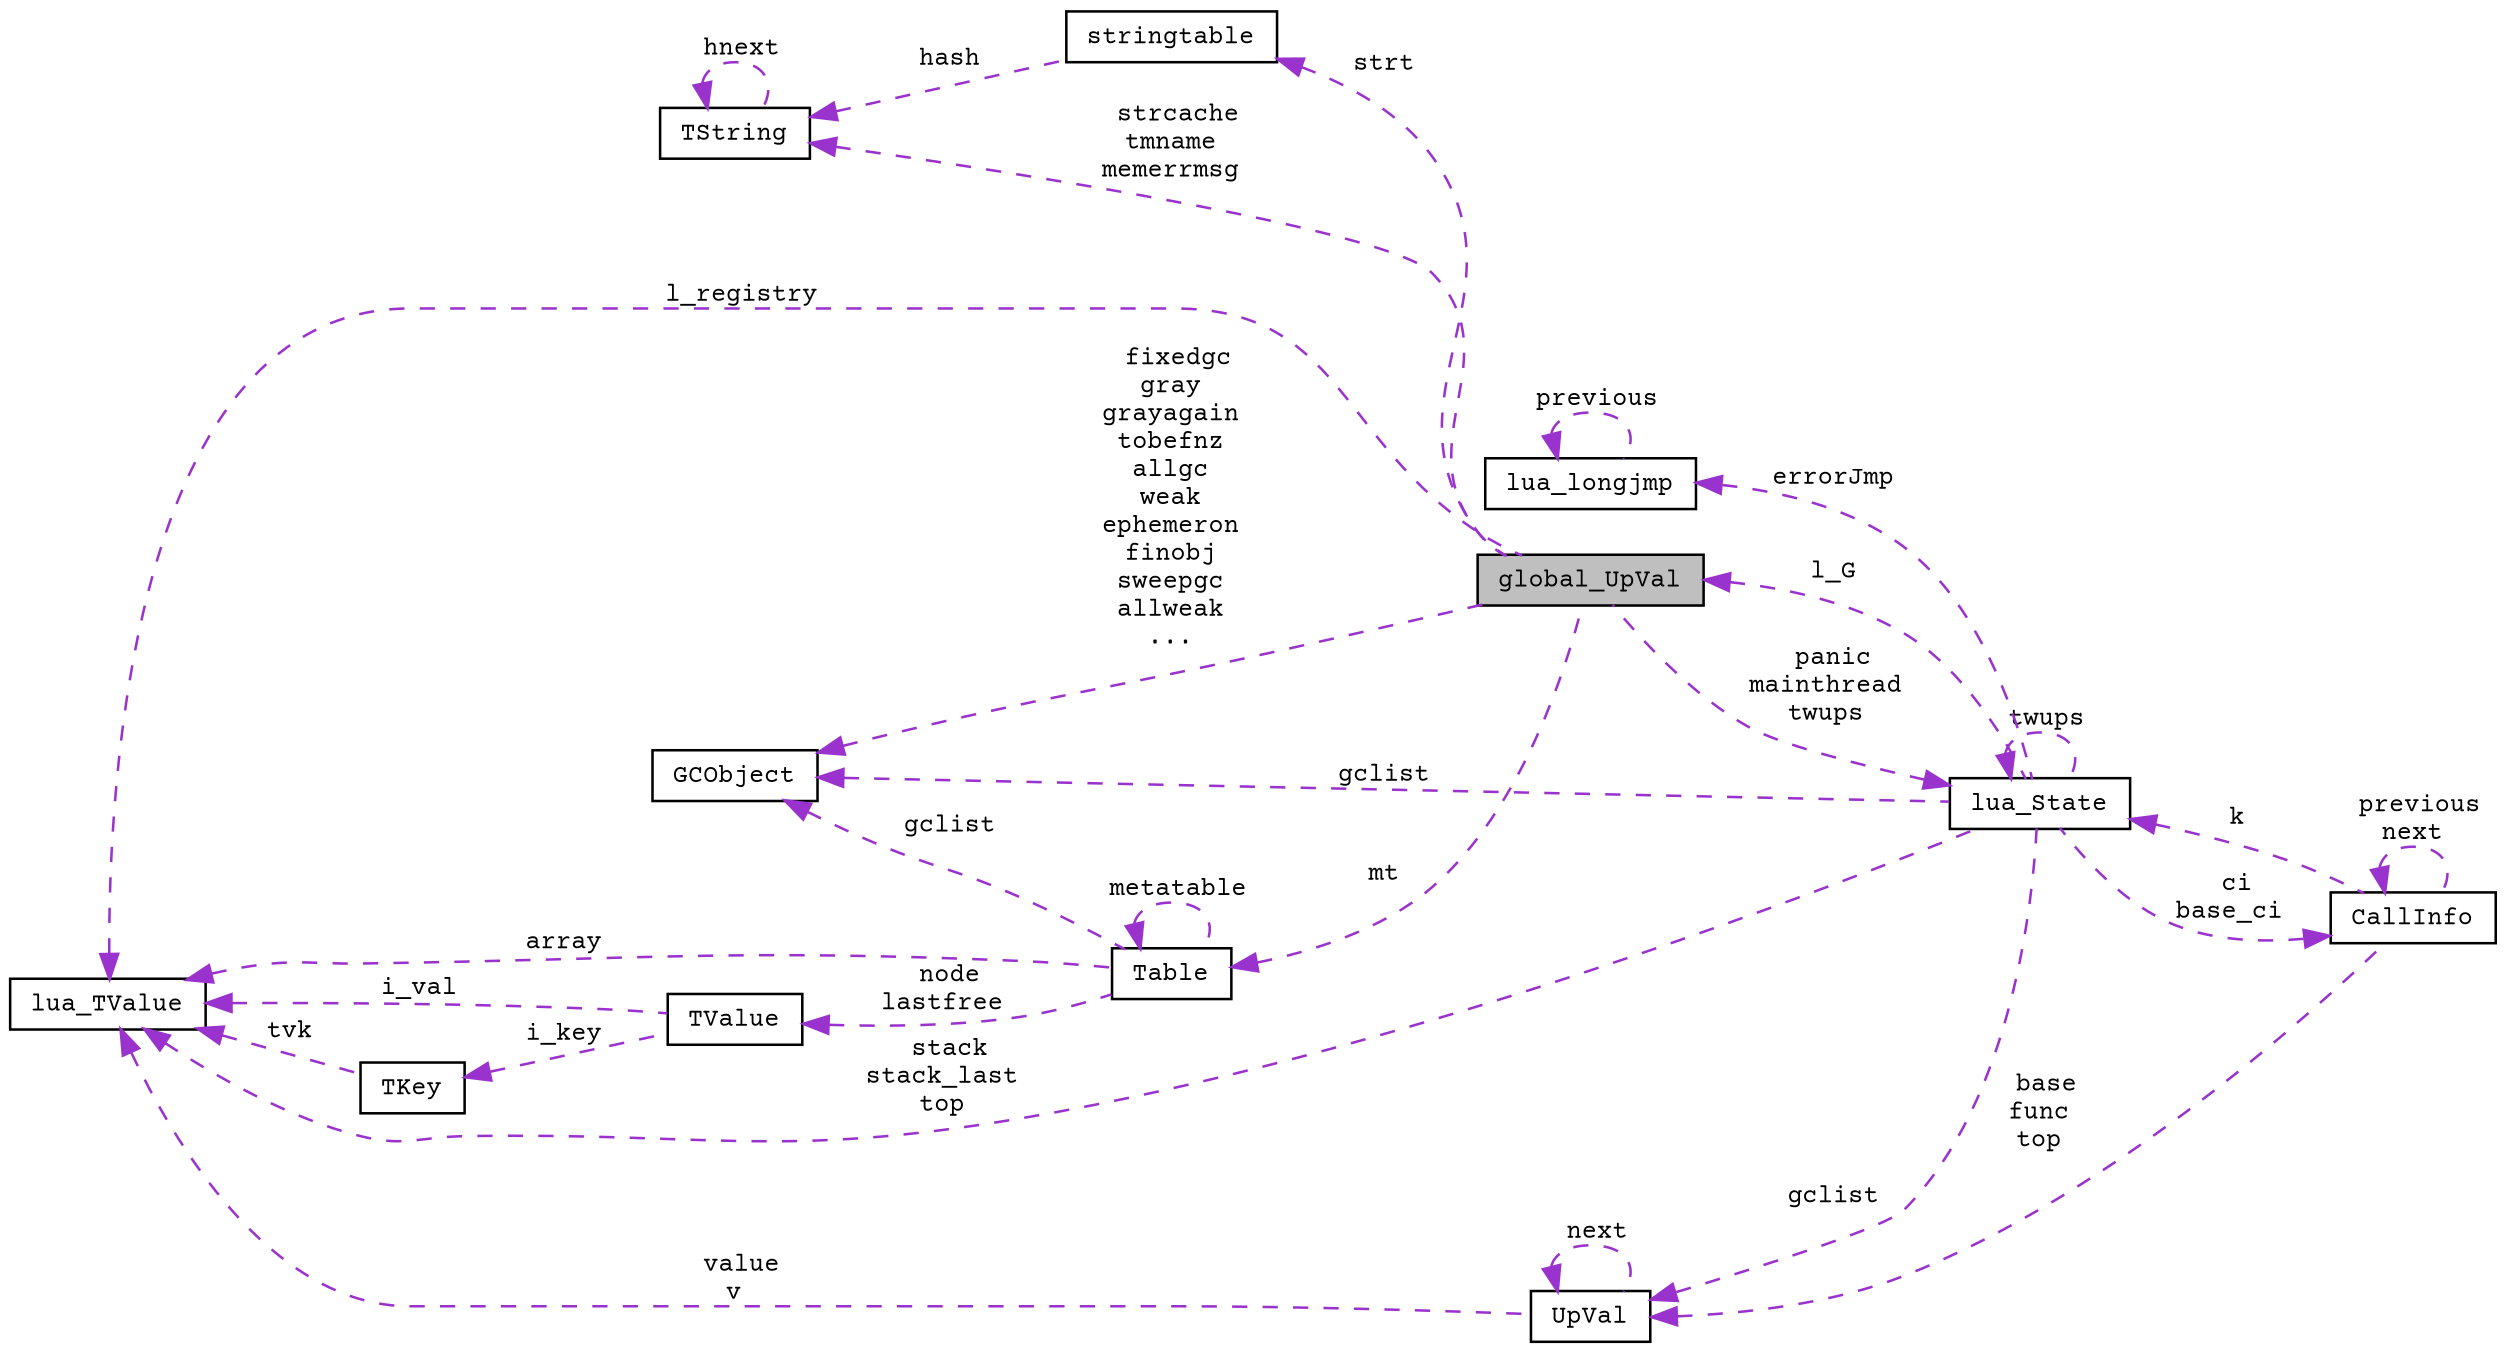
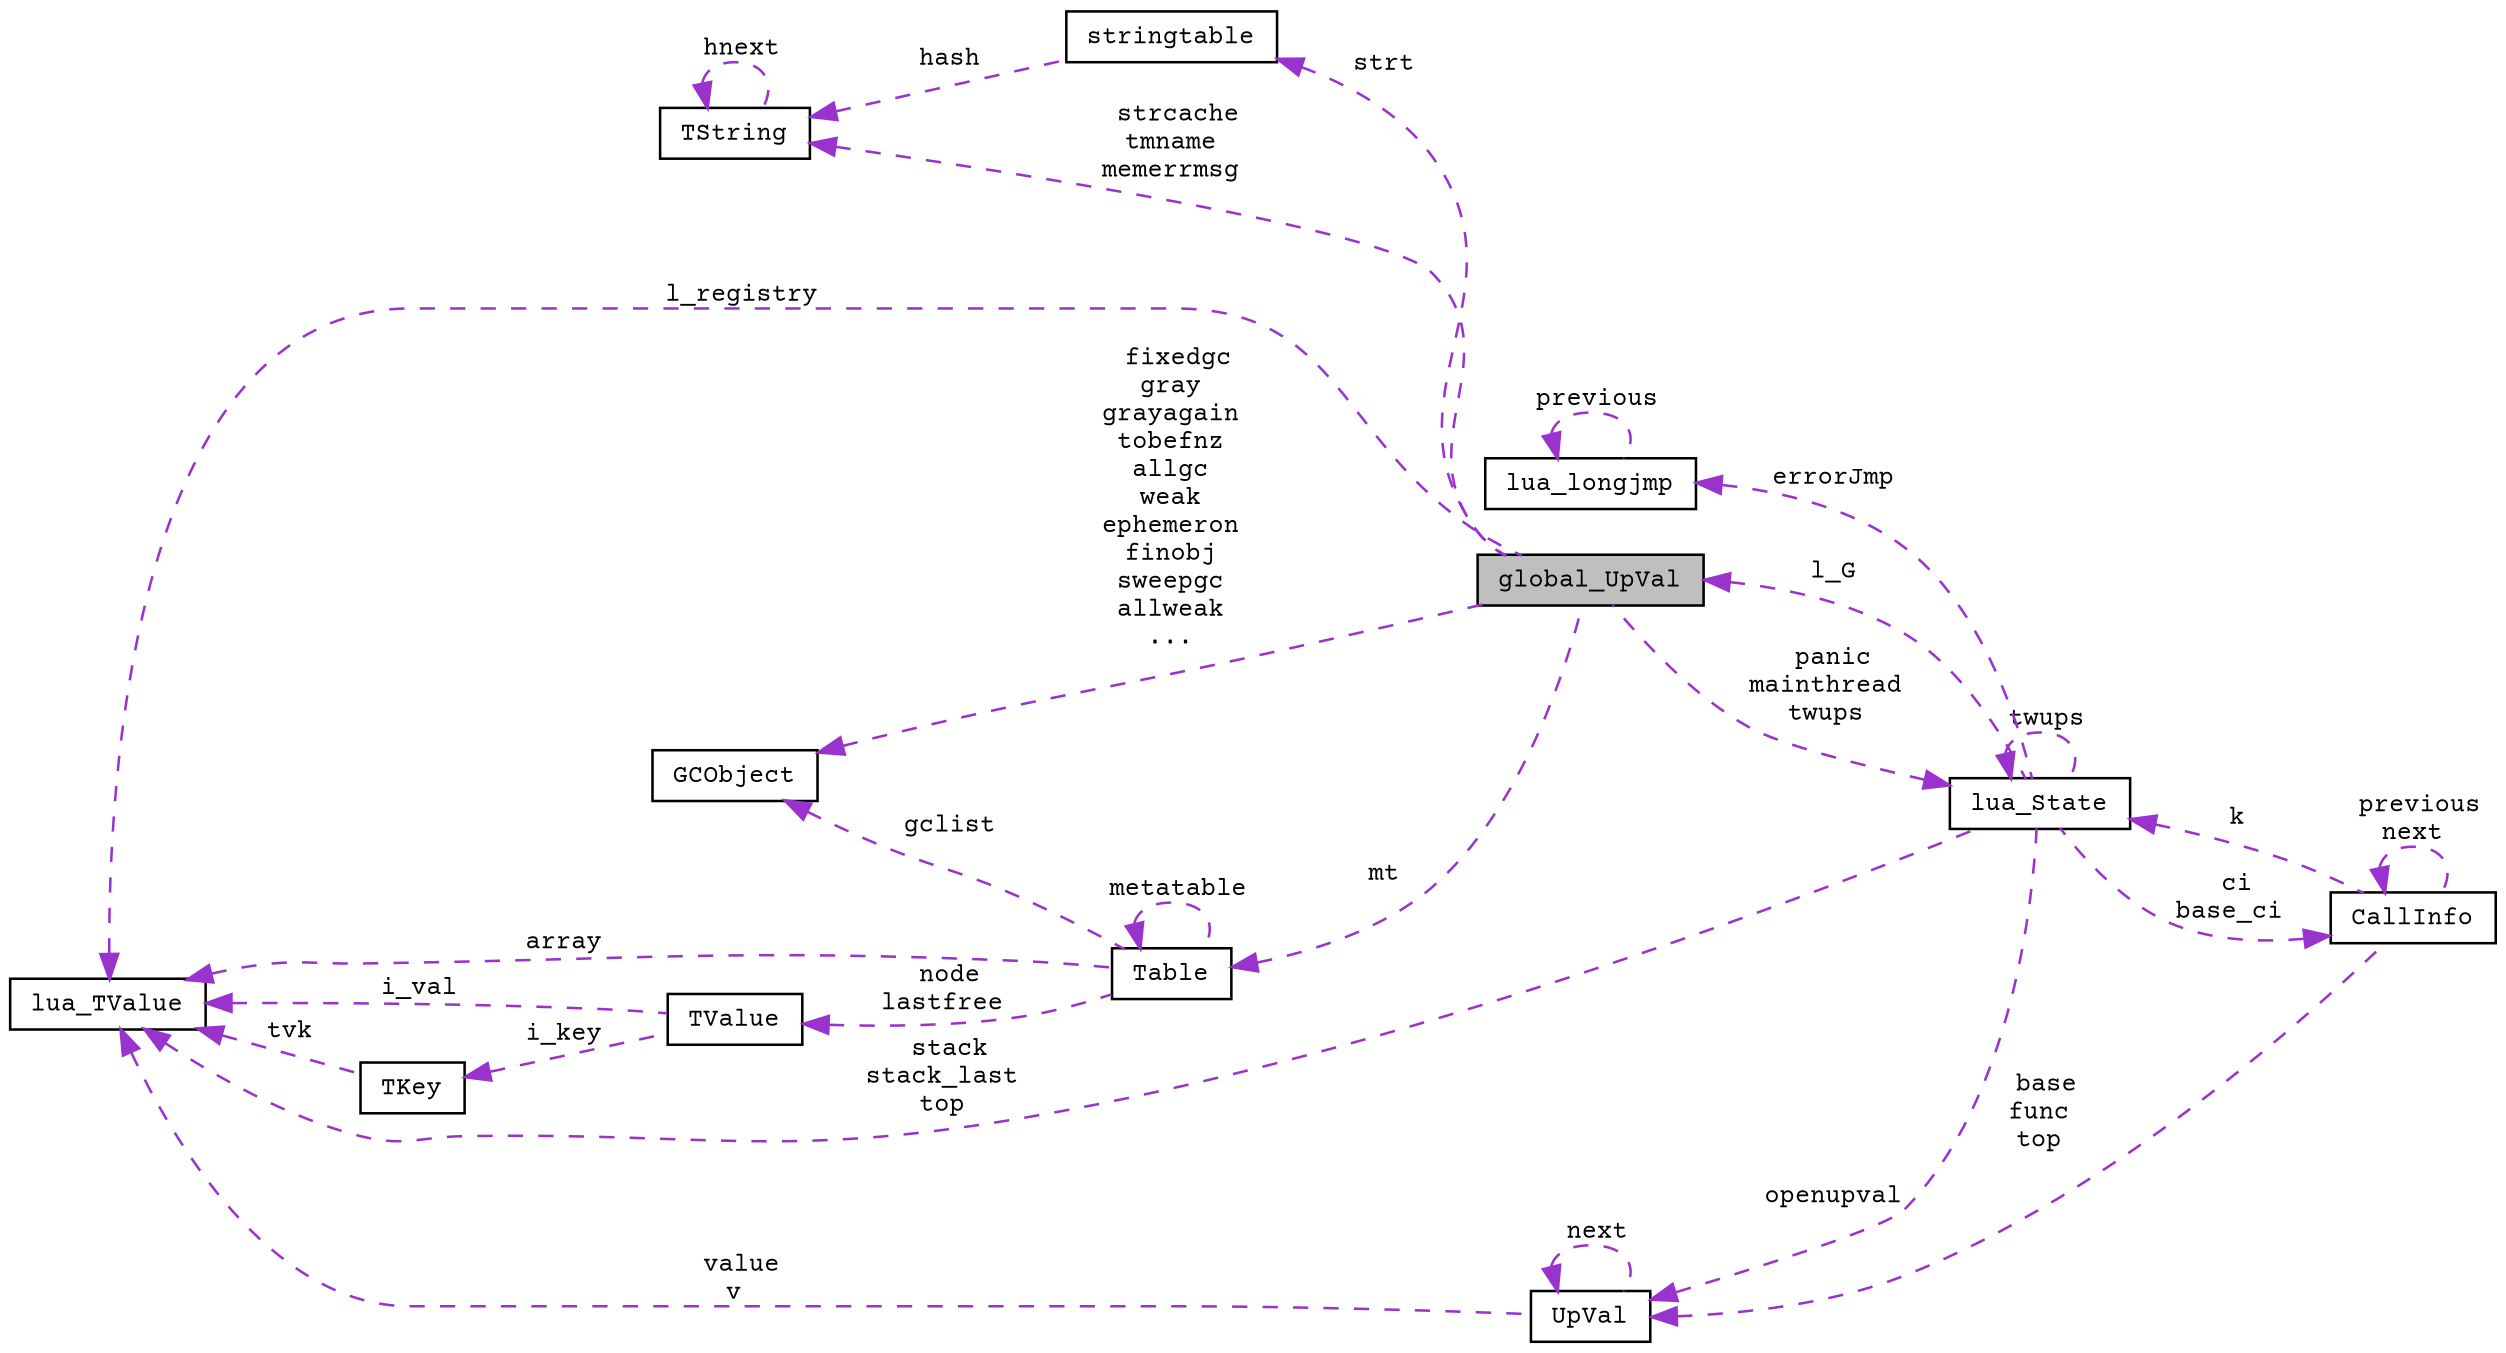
(1396, 790) -> none
(1827, 1196) -> (1827, 1196)
